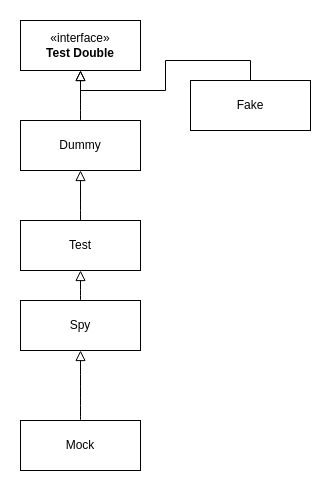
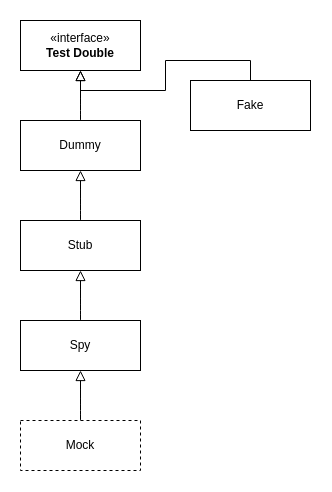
(81, 246) -> (81, 246)
(81, 326) -> (81, 346)
(81, 446) -> (81, 446)
